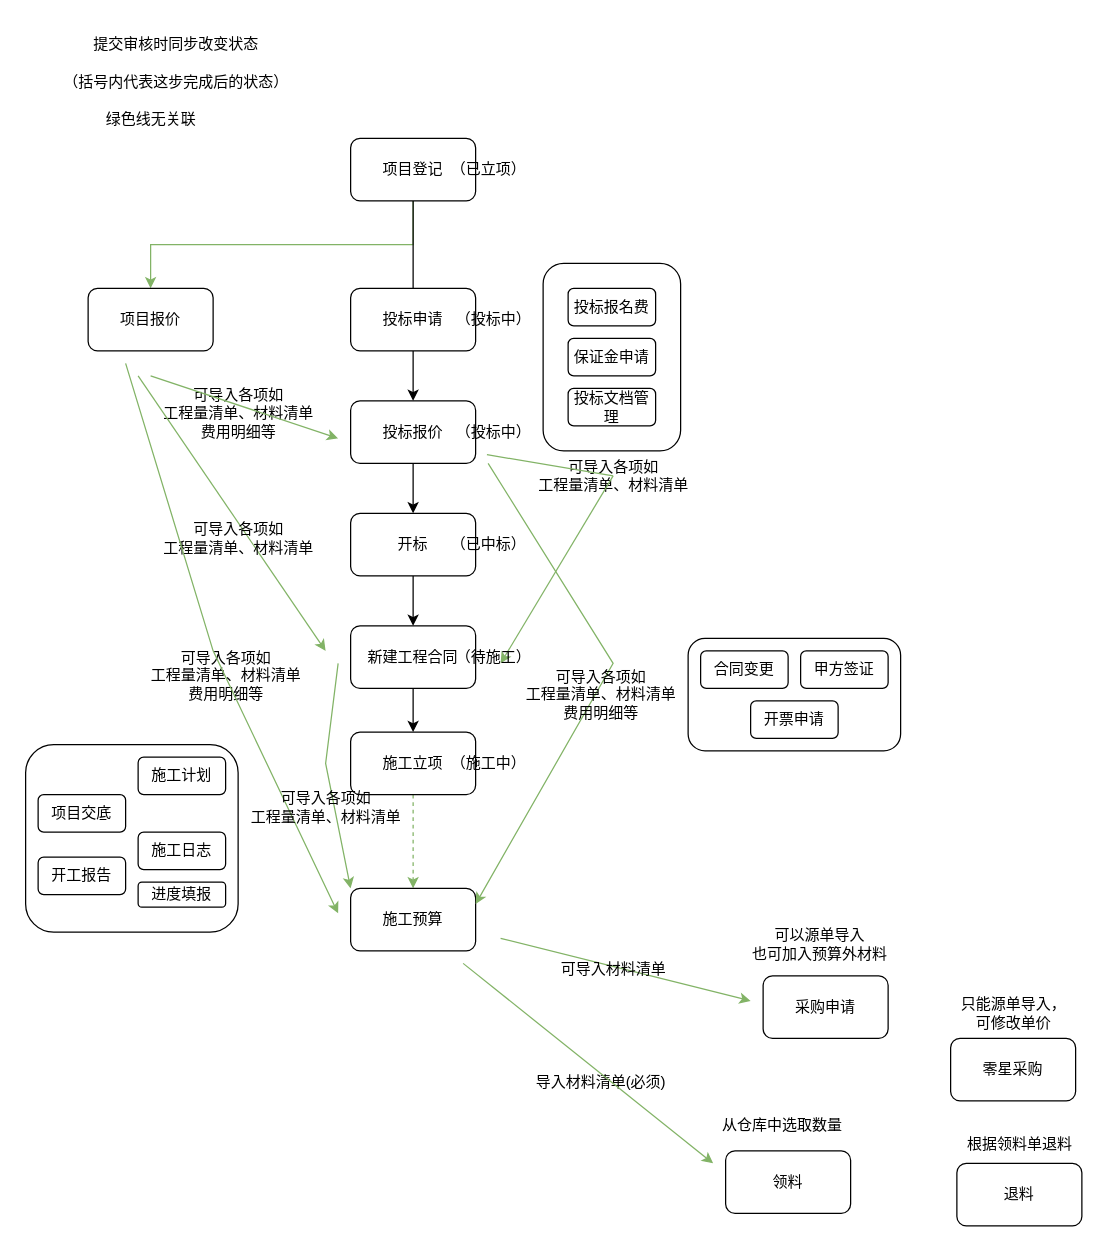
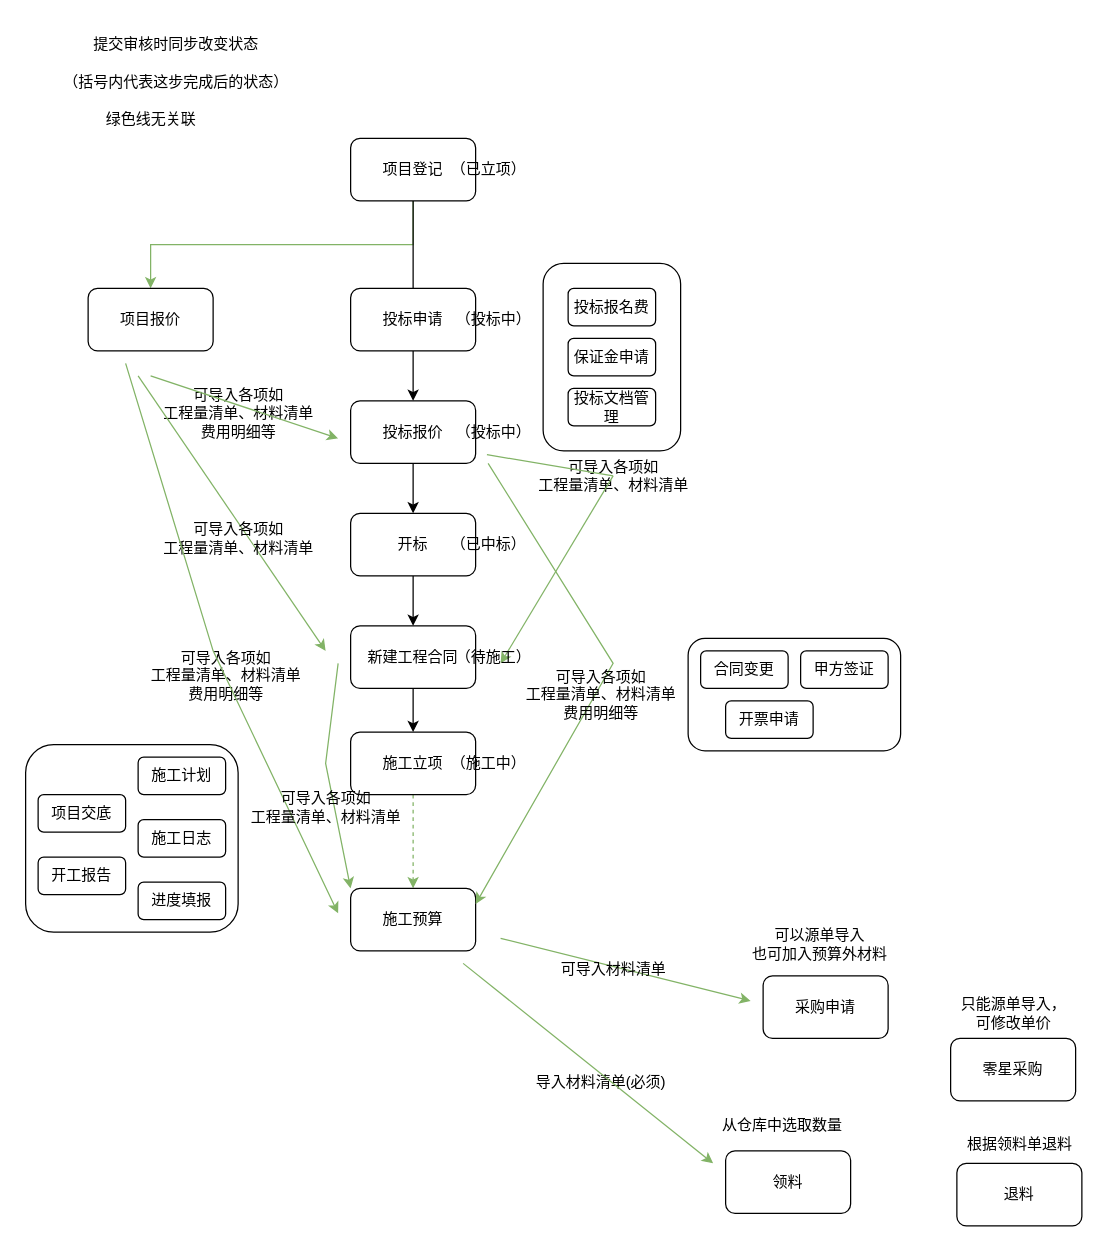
(794, 719) -> (769, 719)
(182, 851) -> (182, 838)
(182, 894) -> (182, 901)
